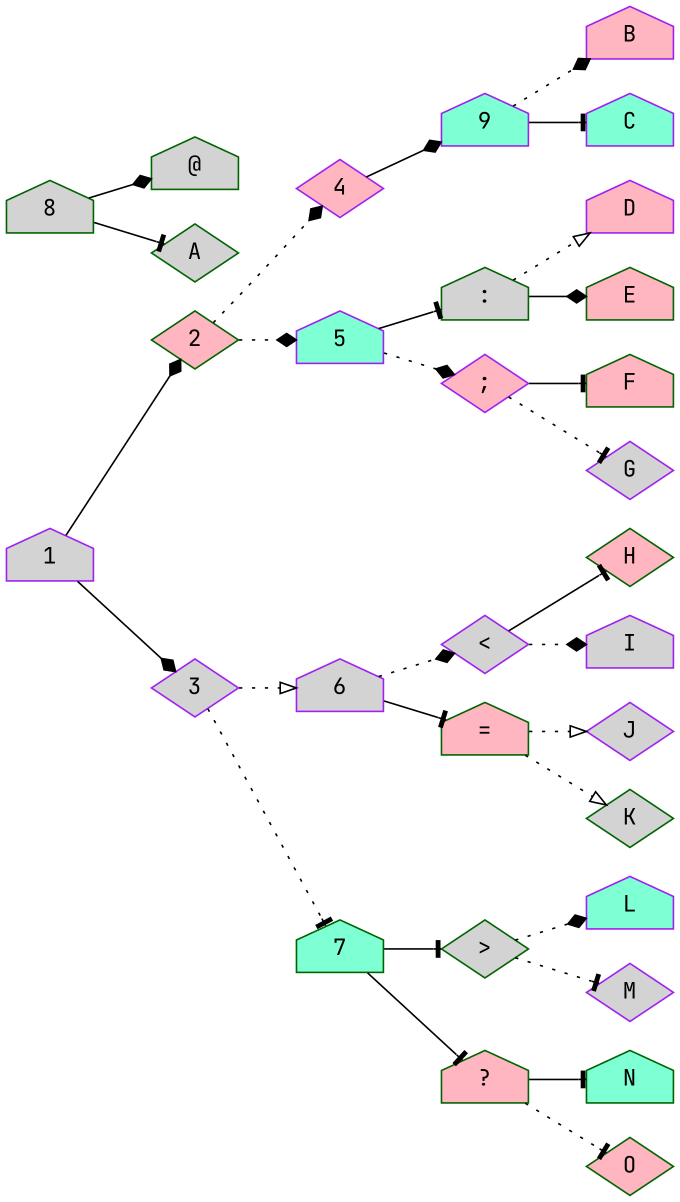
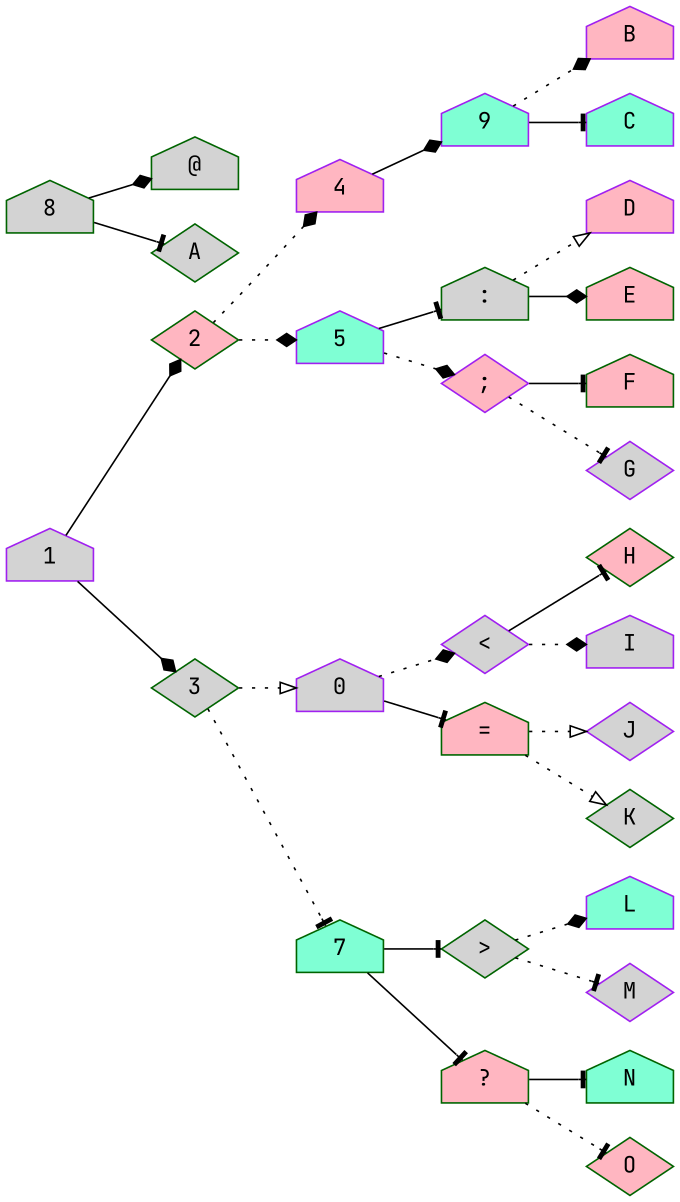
(340, 188) -> (340, 188)
(195, 688) -> (195, 688)
(340, 688) -> (340, 688)
